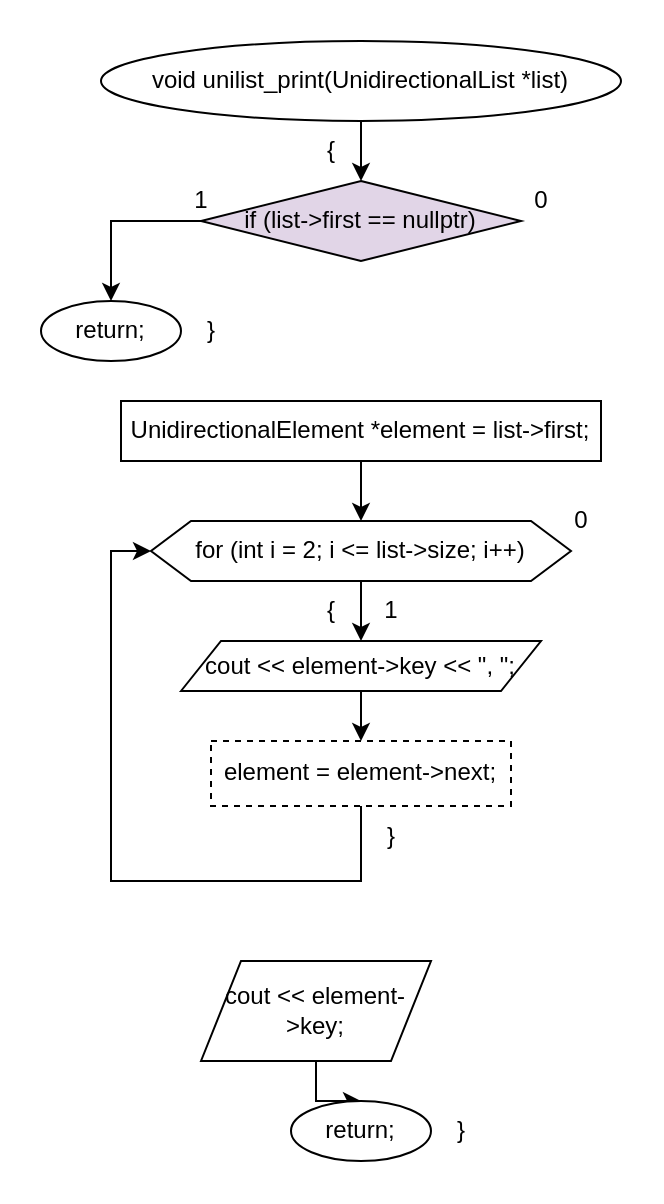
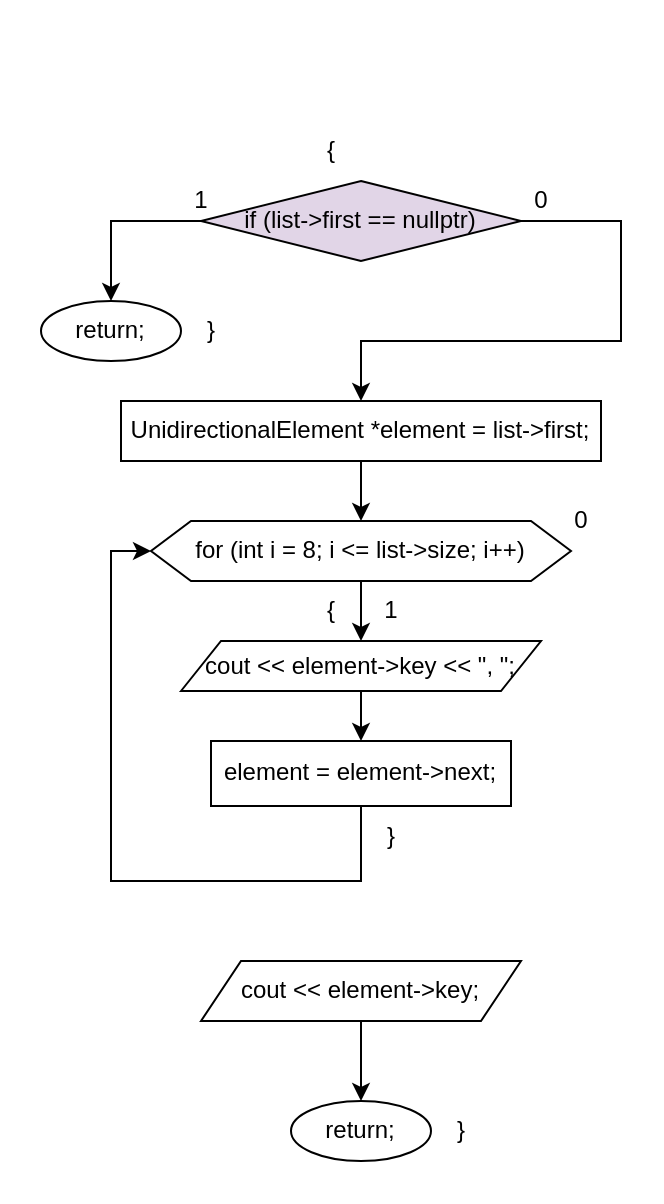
(361, 81) -> none
(361, 158) -> none
none -> (578, 341)
(361, 551) -> (361, 551)
(361, 774) -> (361, 774)
(316, 1011) -> (361, 991)
